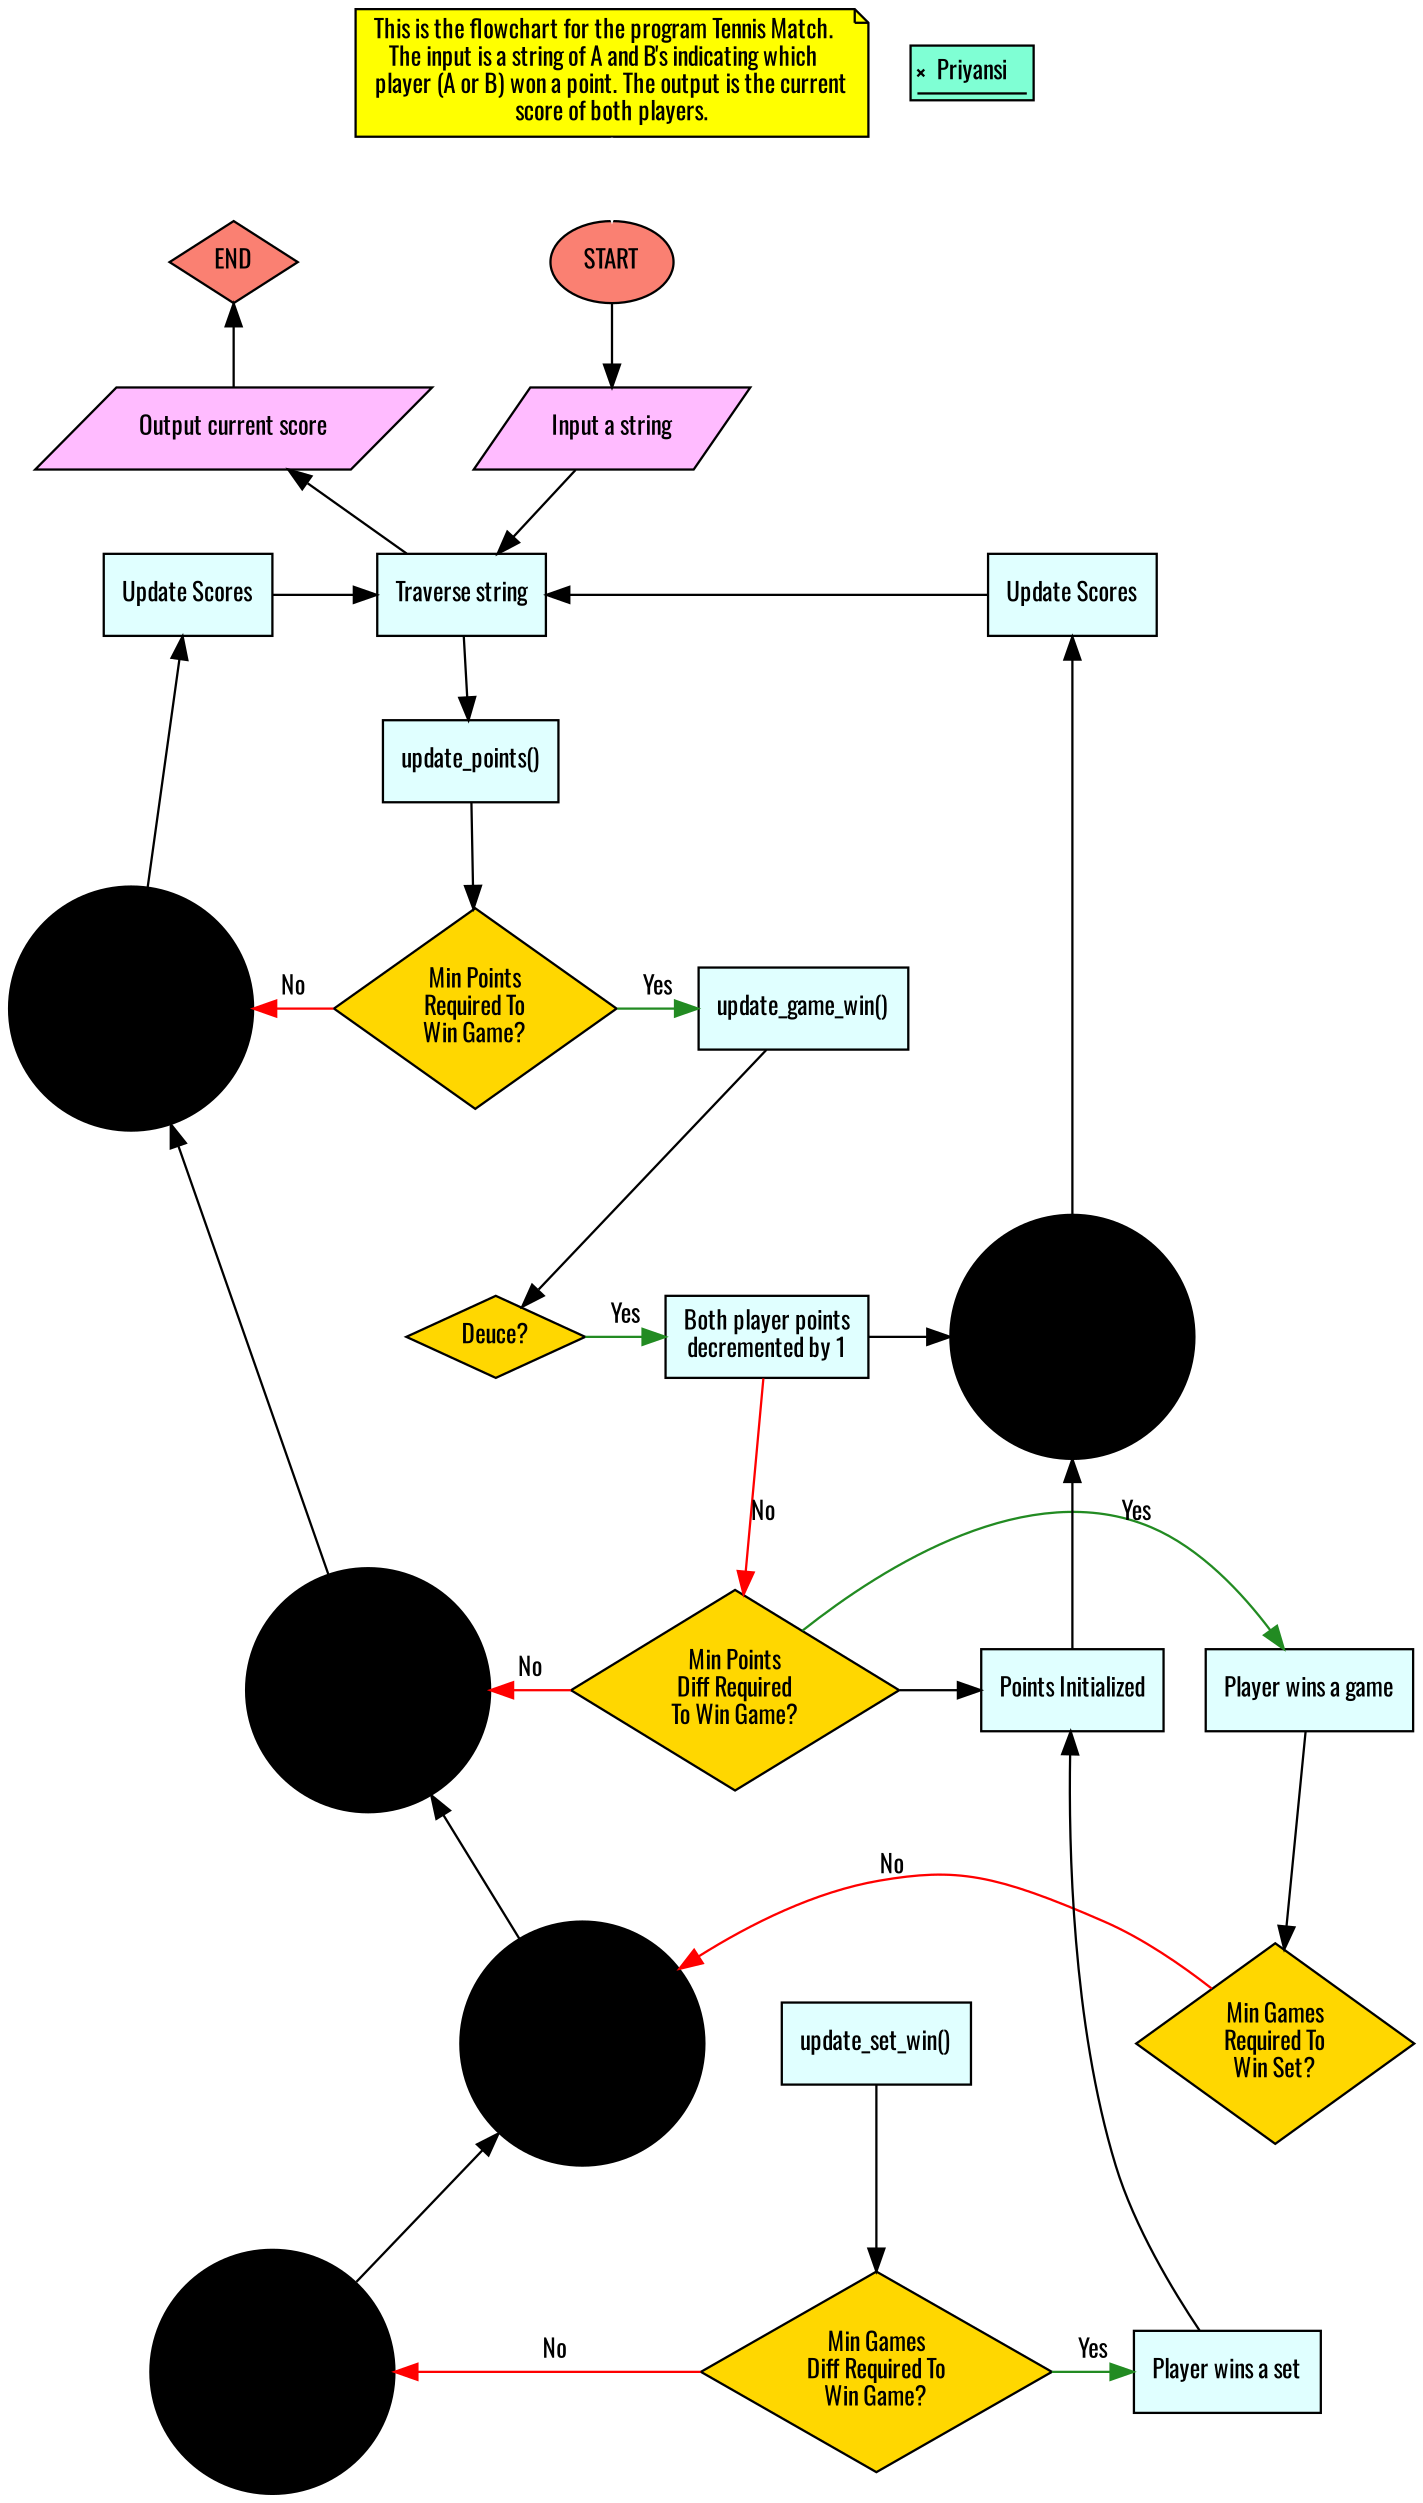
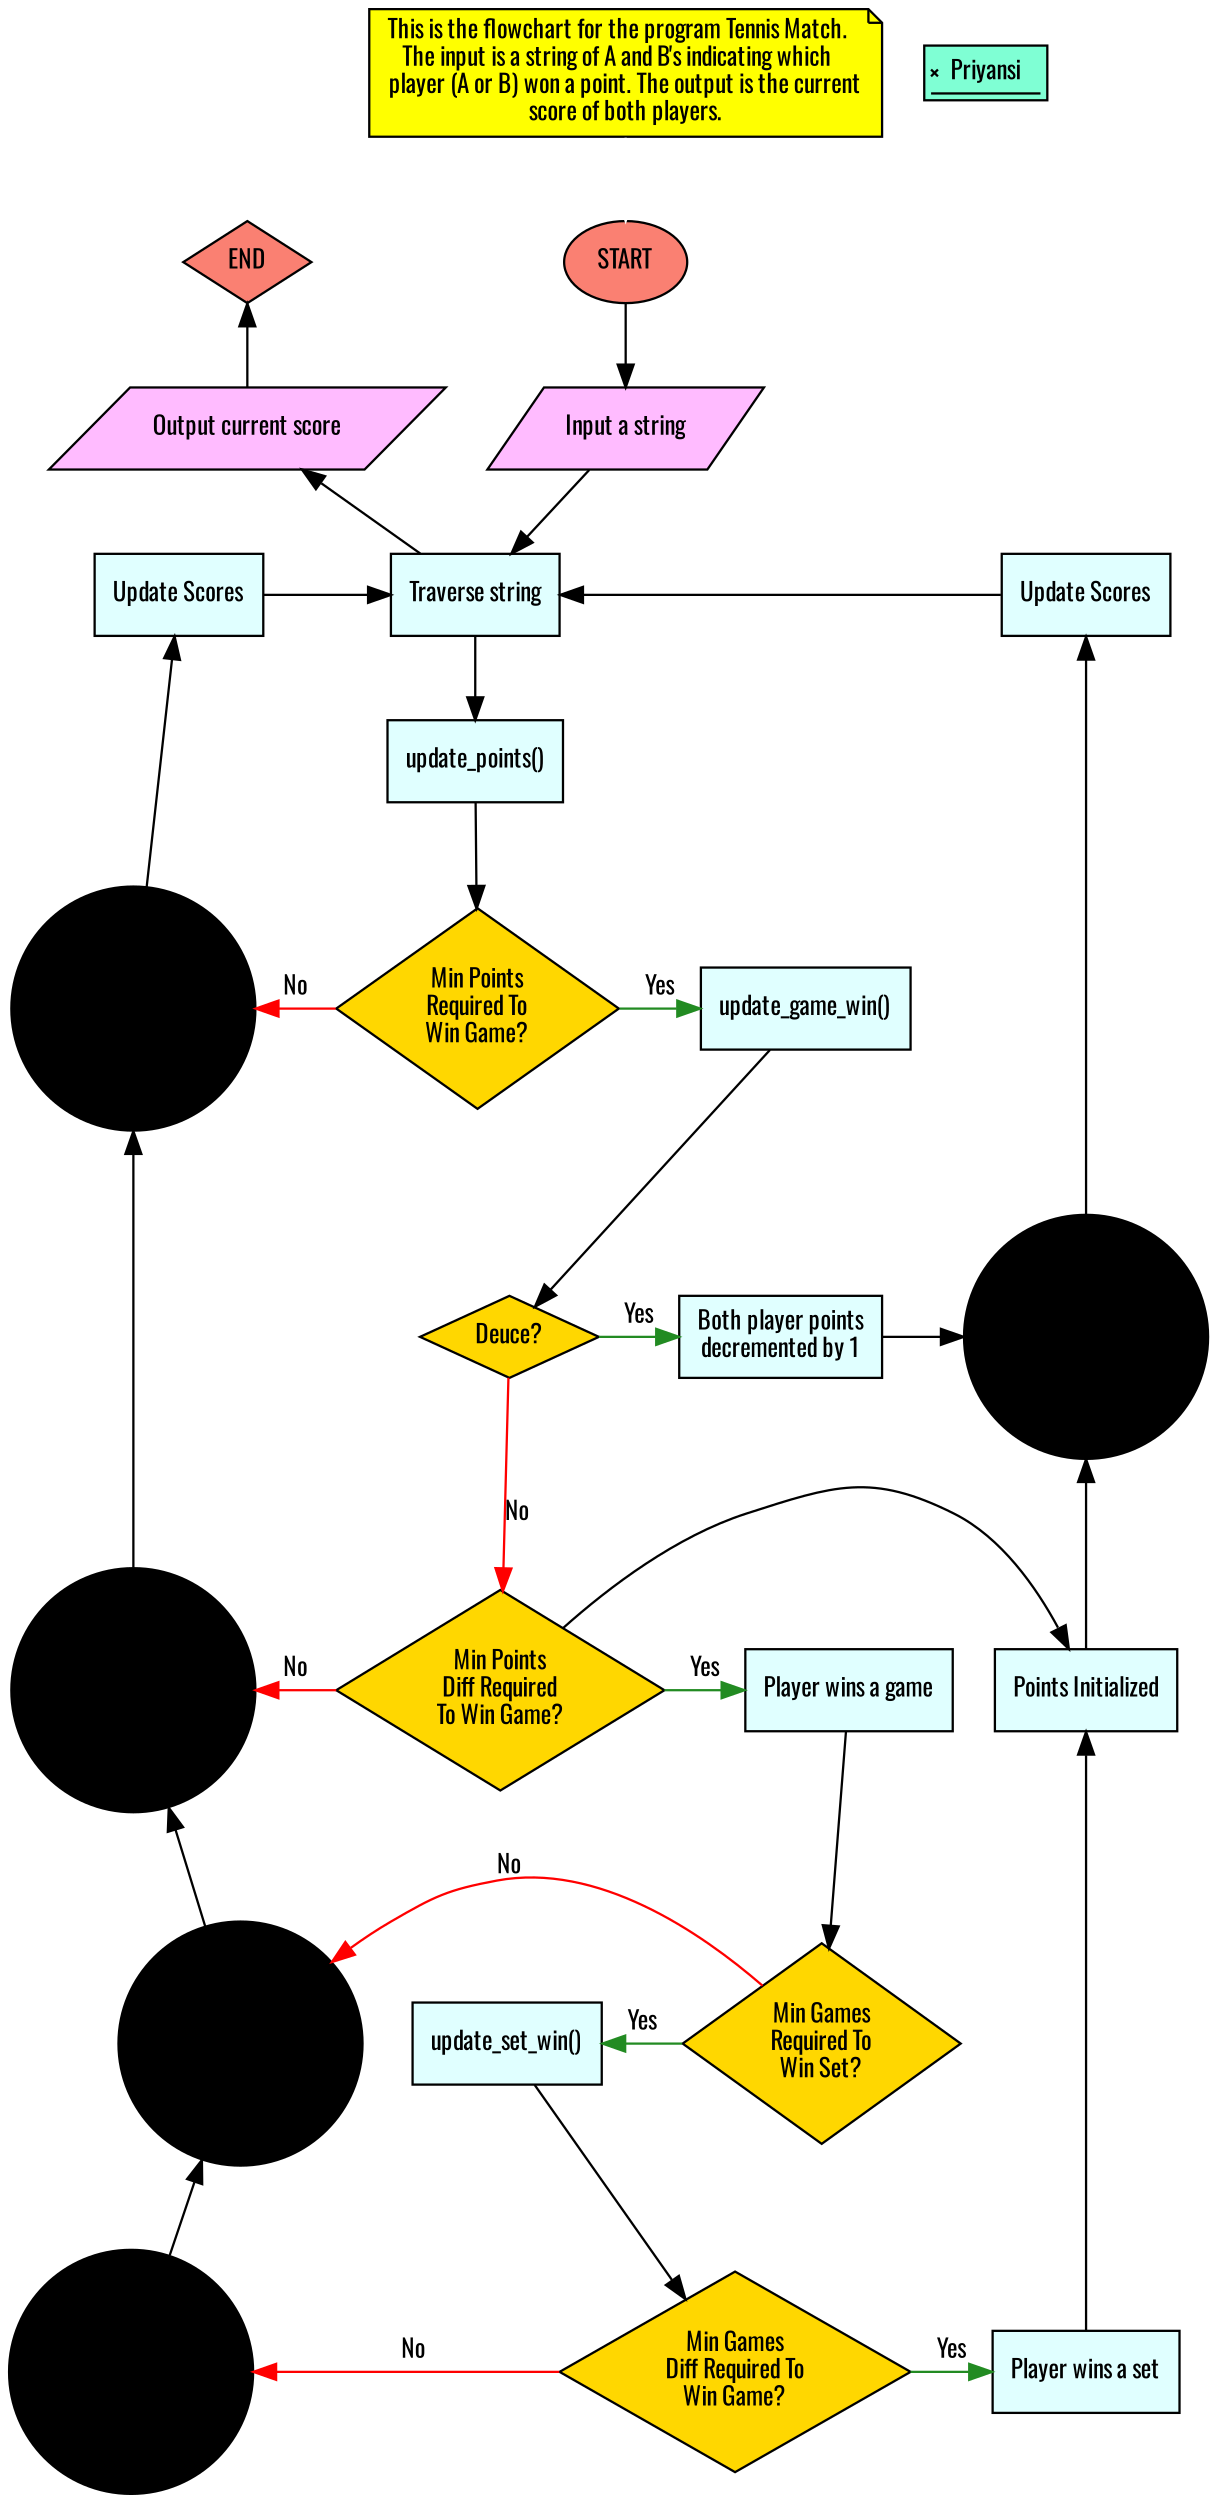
(755, 1475) -> (506, 1473)
none -> (654, 2044)
